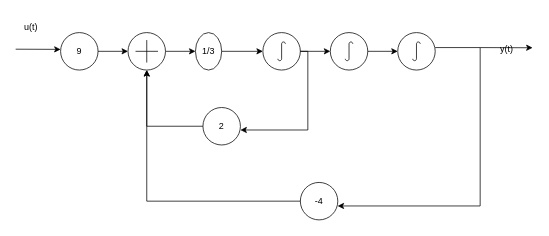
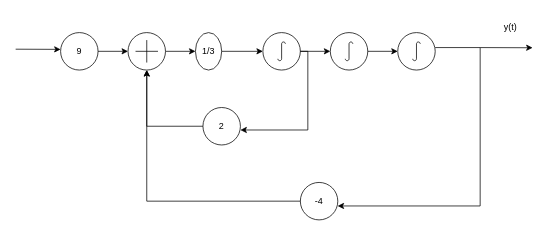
(30, 27) -> none
(507, 50) -> (510, 27)
